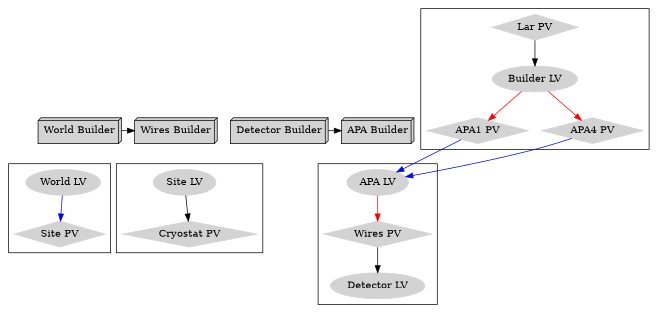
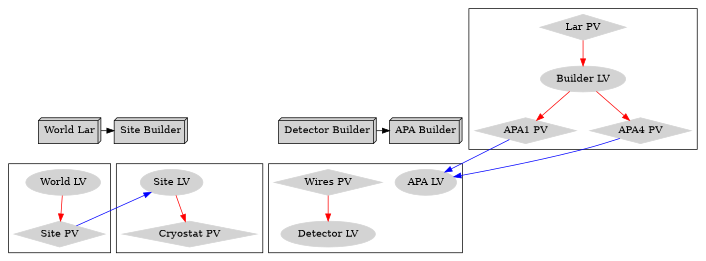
(535, 50) -> (583, 50)
(80, 131) -> (70, 131)
(176, 131) -> (151, 131)
(62, 205) -> (62, 205)
(187, 205) -> (179, 205)
(378, 205) -> none
none -> (105, 213)
(378, 256) -> (328, 205)
